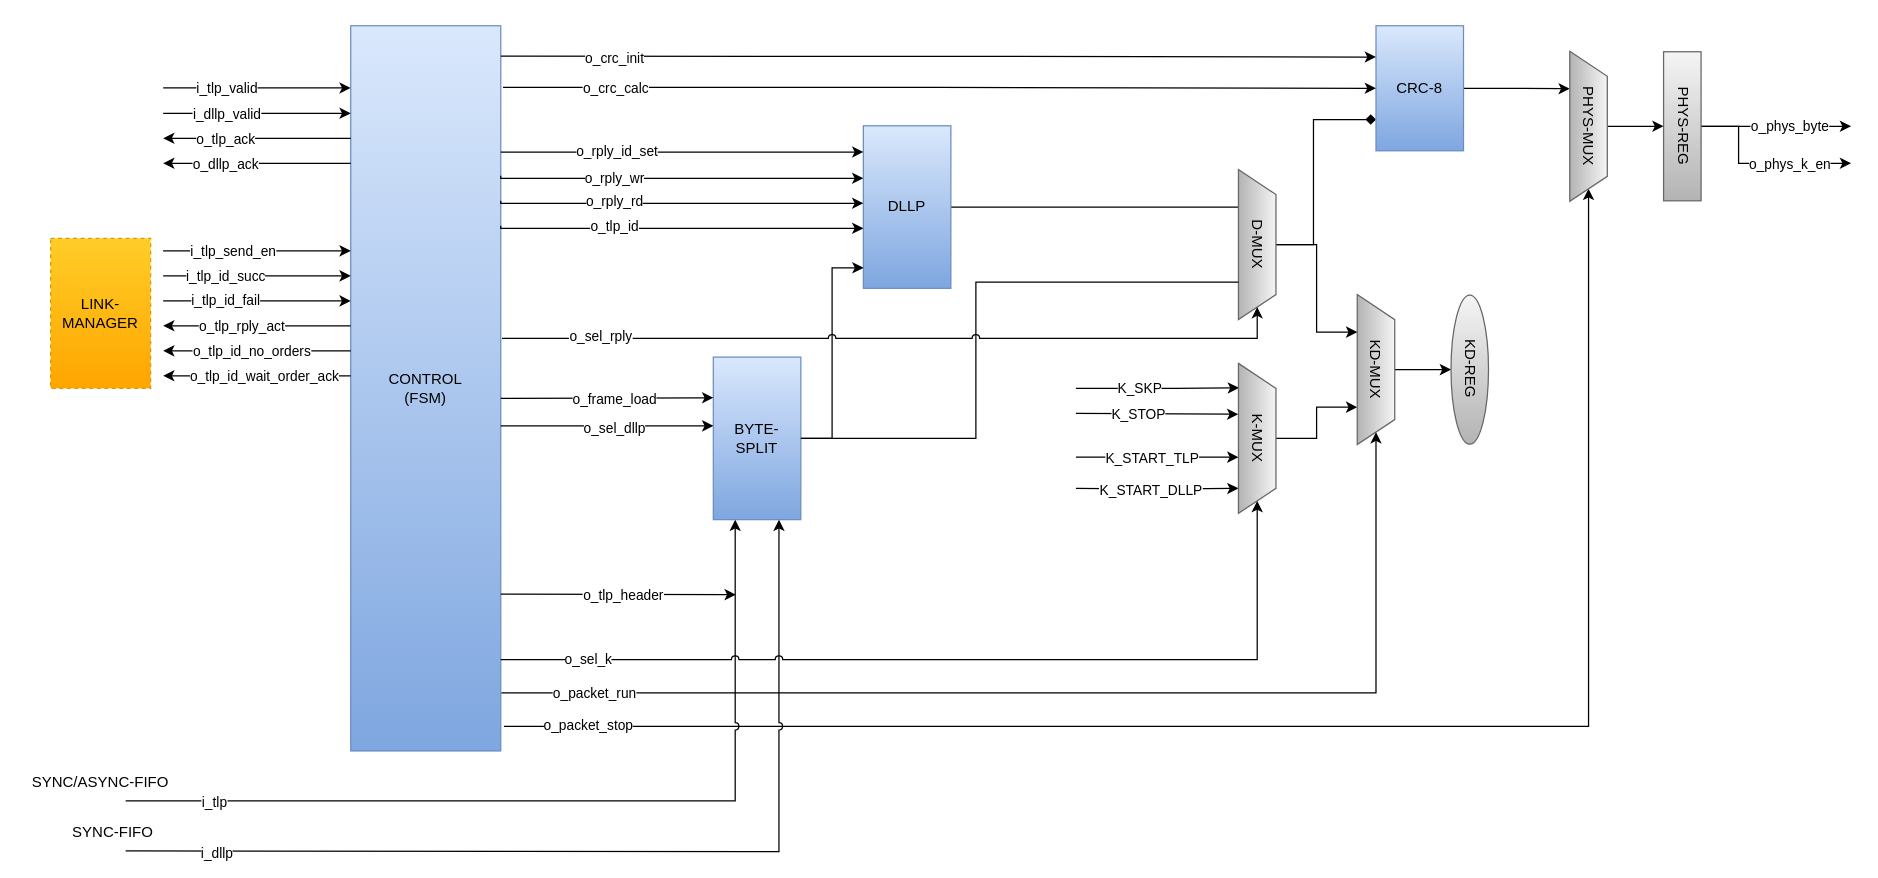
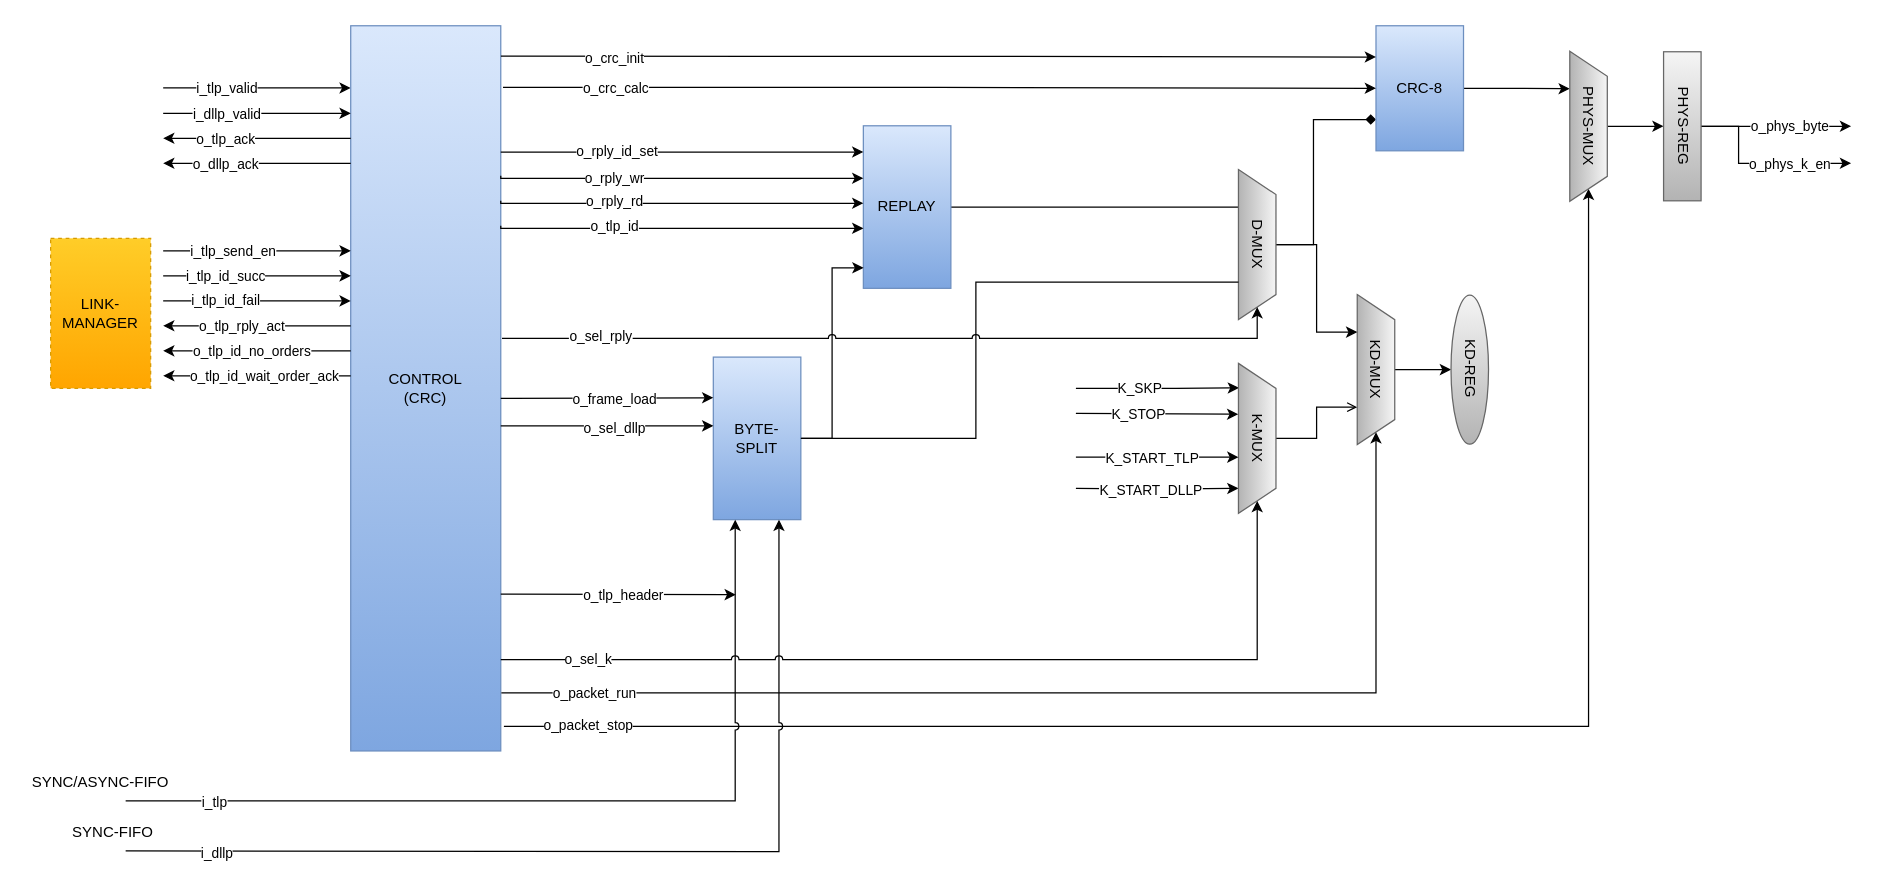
(907, 207) -> (907, 207)
(426, 388) -> (426, 388)
(1347, 407) -> (1349, 407)
